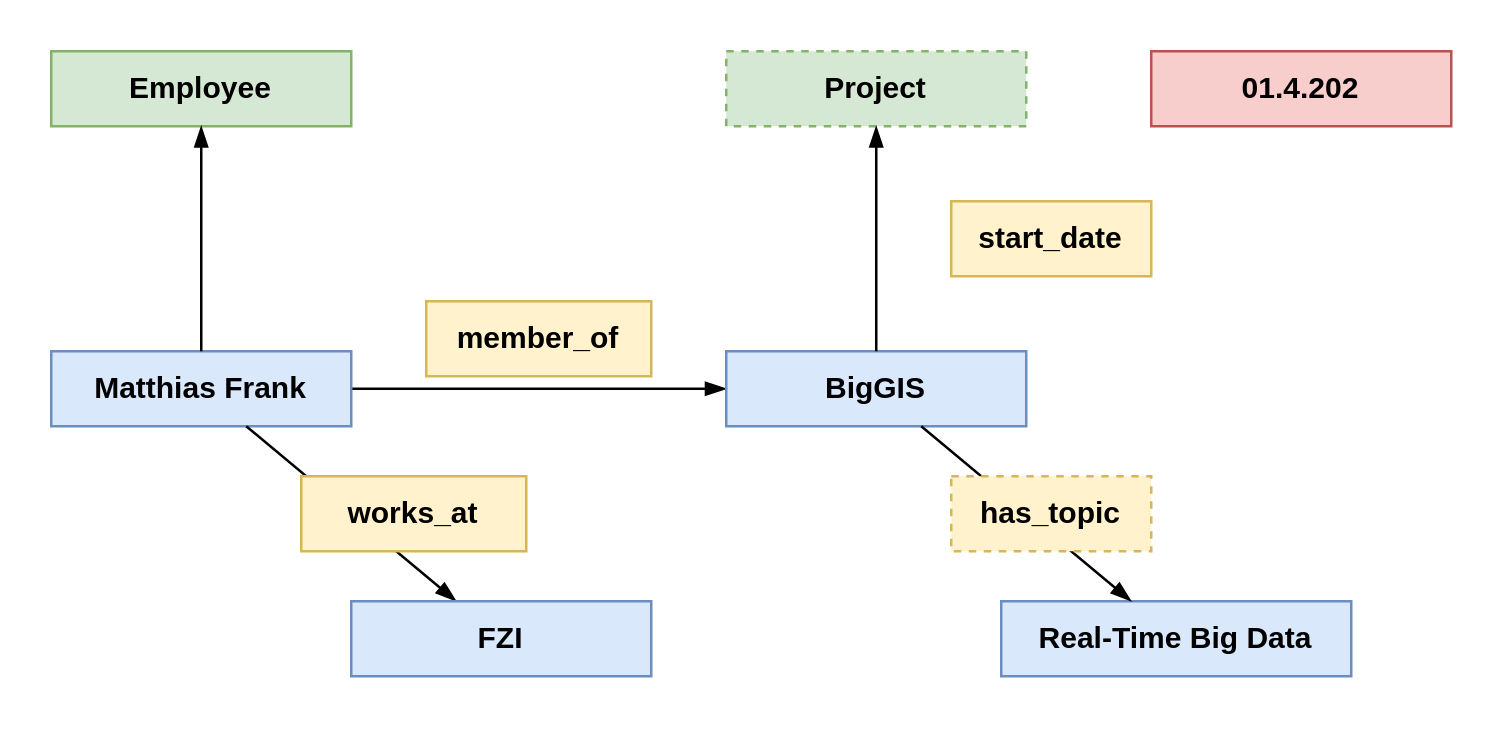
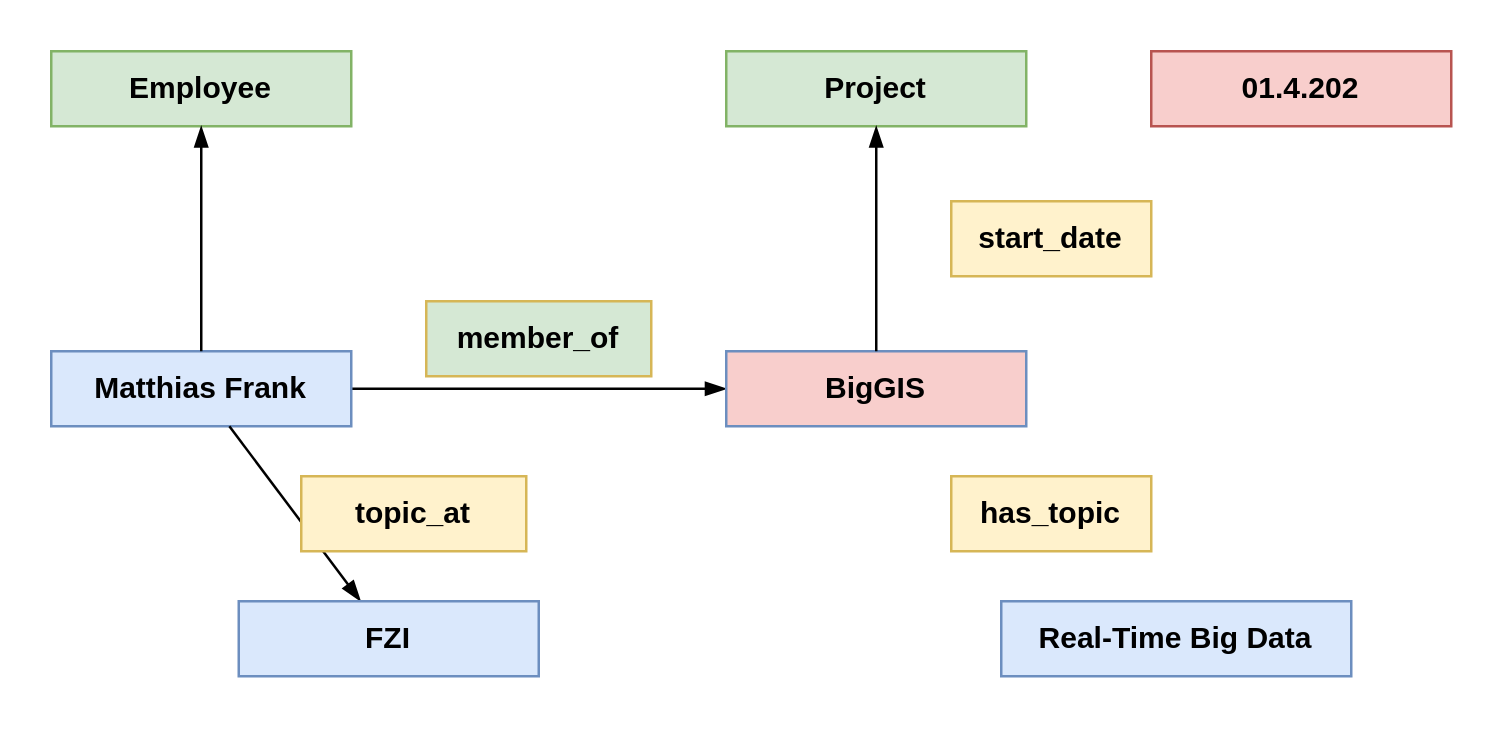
(876, 89) -> (876, 89)
(539, 339) -> (539, 339)
(876, 389) -> (876, 389)
(951, 451) -> none
(414, 514) -> (414, 514)
(1051, 514) -> (1051, 514)
(501, 639) -> (389, 639)
